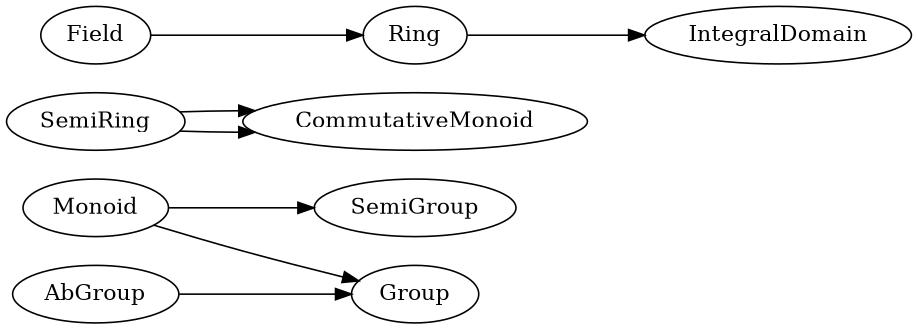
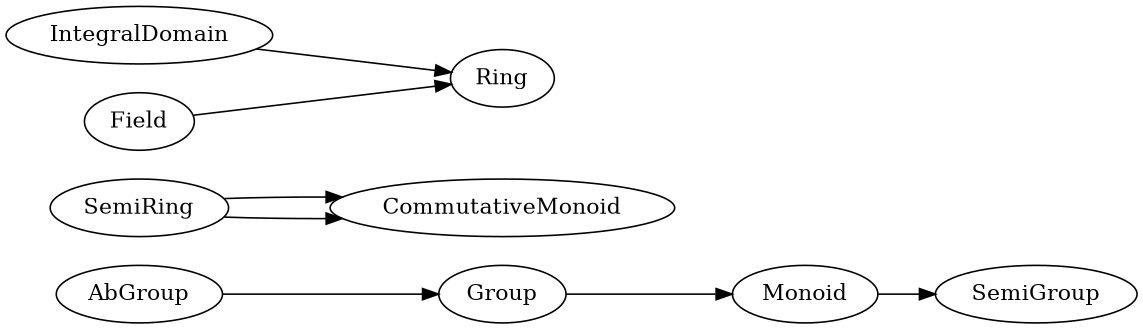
(548, 35) -> (346, 60)
(248, 252) -> (641, 294)
